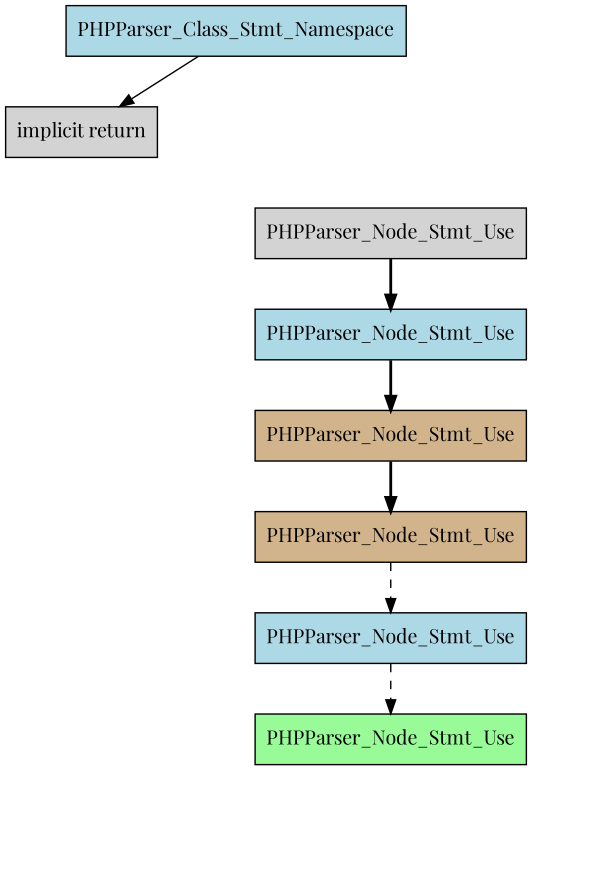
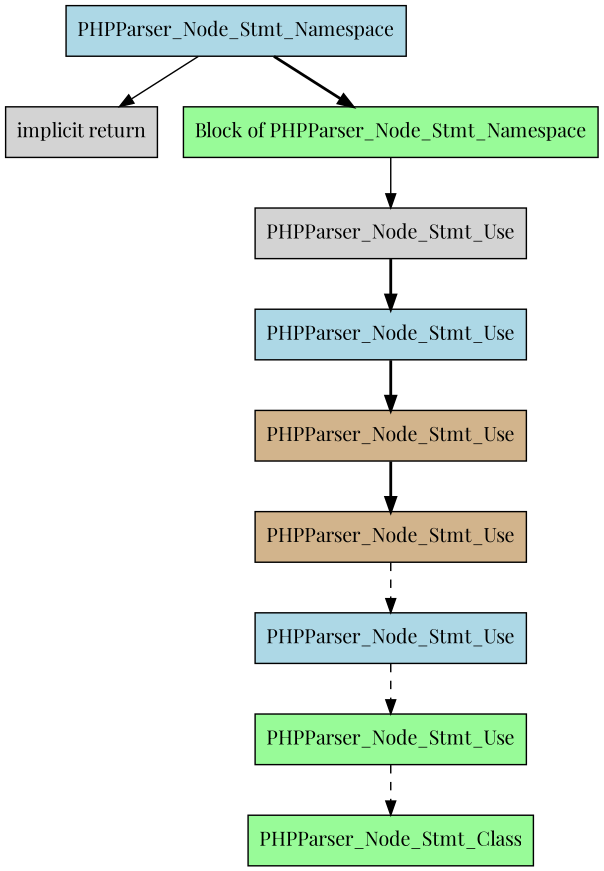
(236, 31) -> (236, 31)
none -> (391, 132)
none -> (391, 841)
